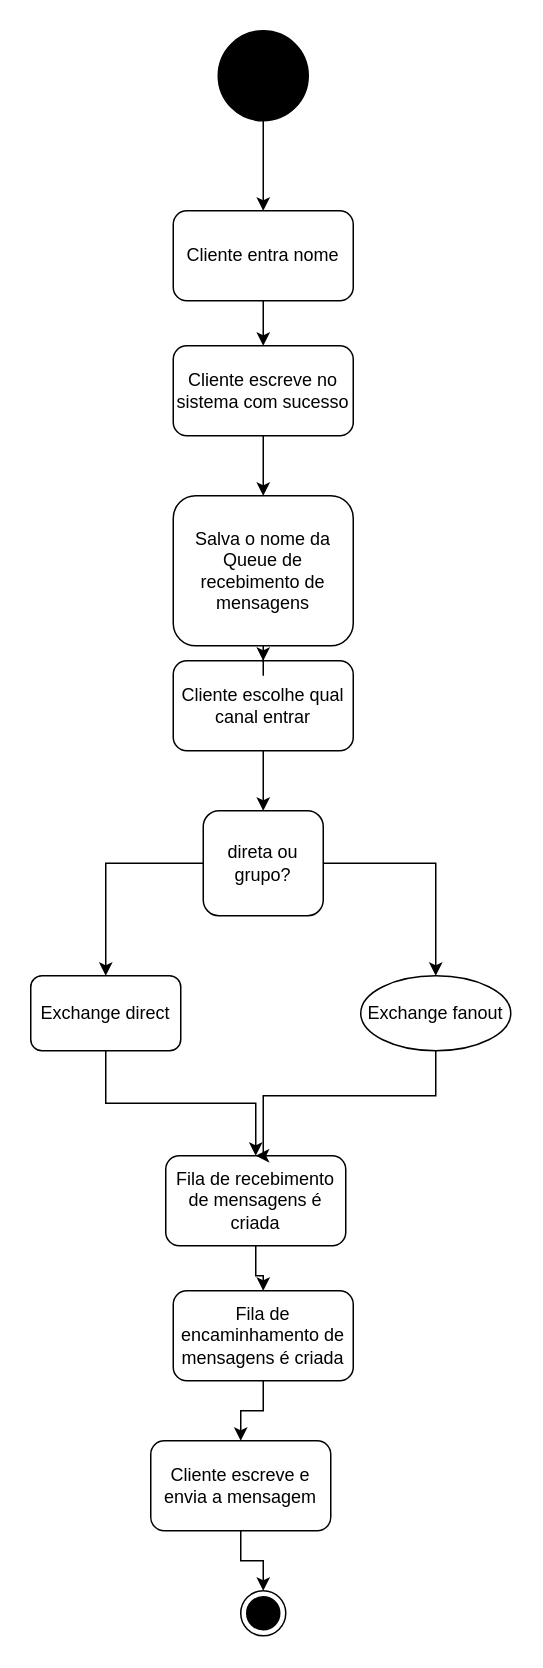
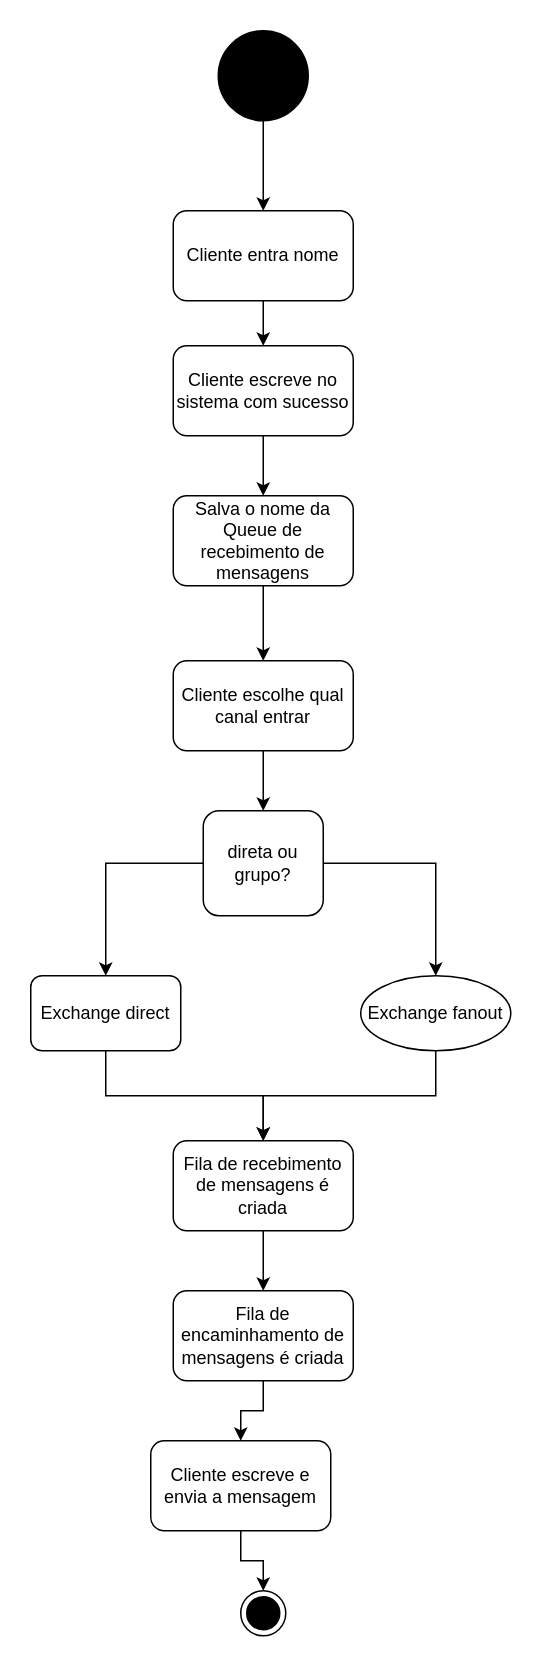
(263, 571) -> (263, 541)
(256, 1201) -> (263, 1186)
